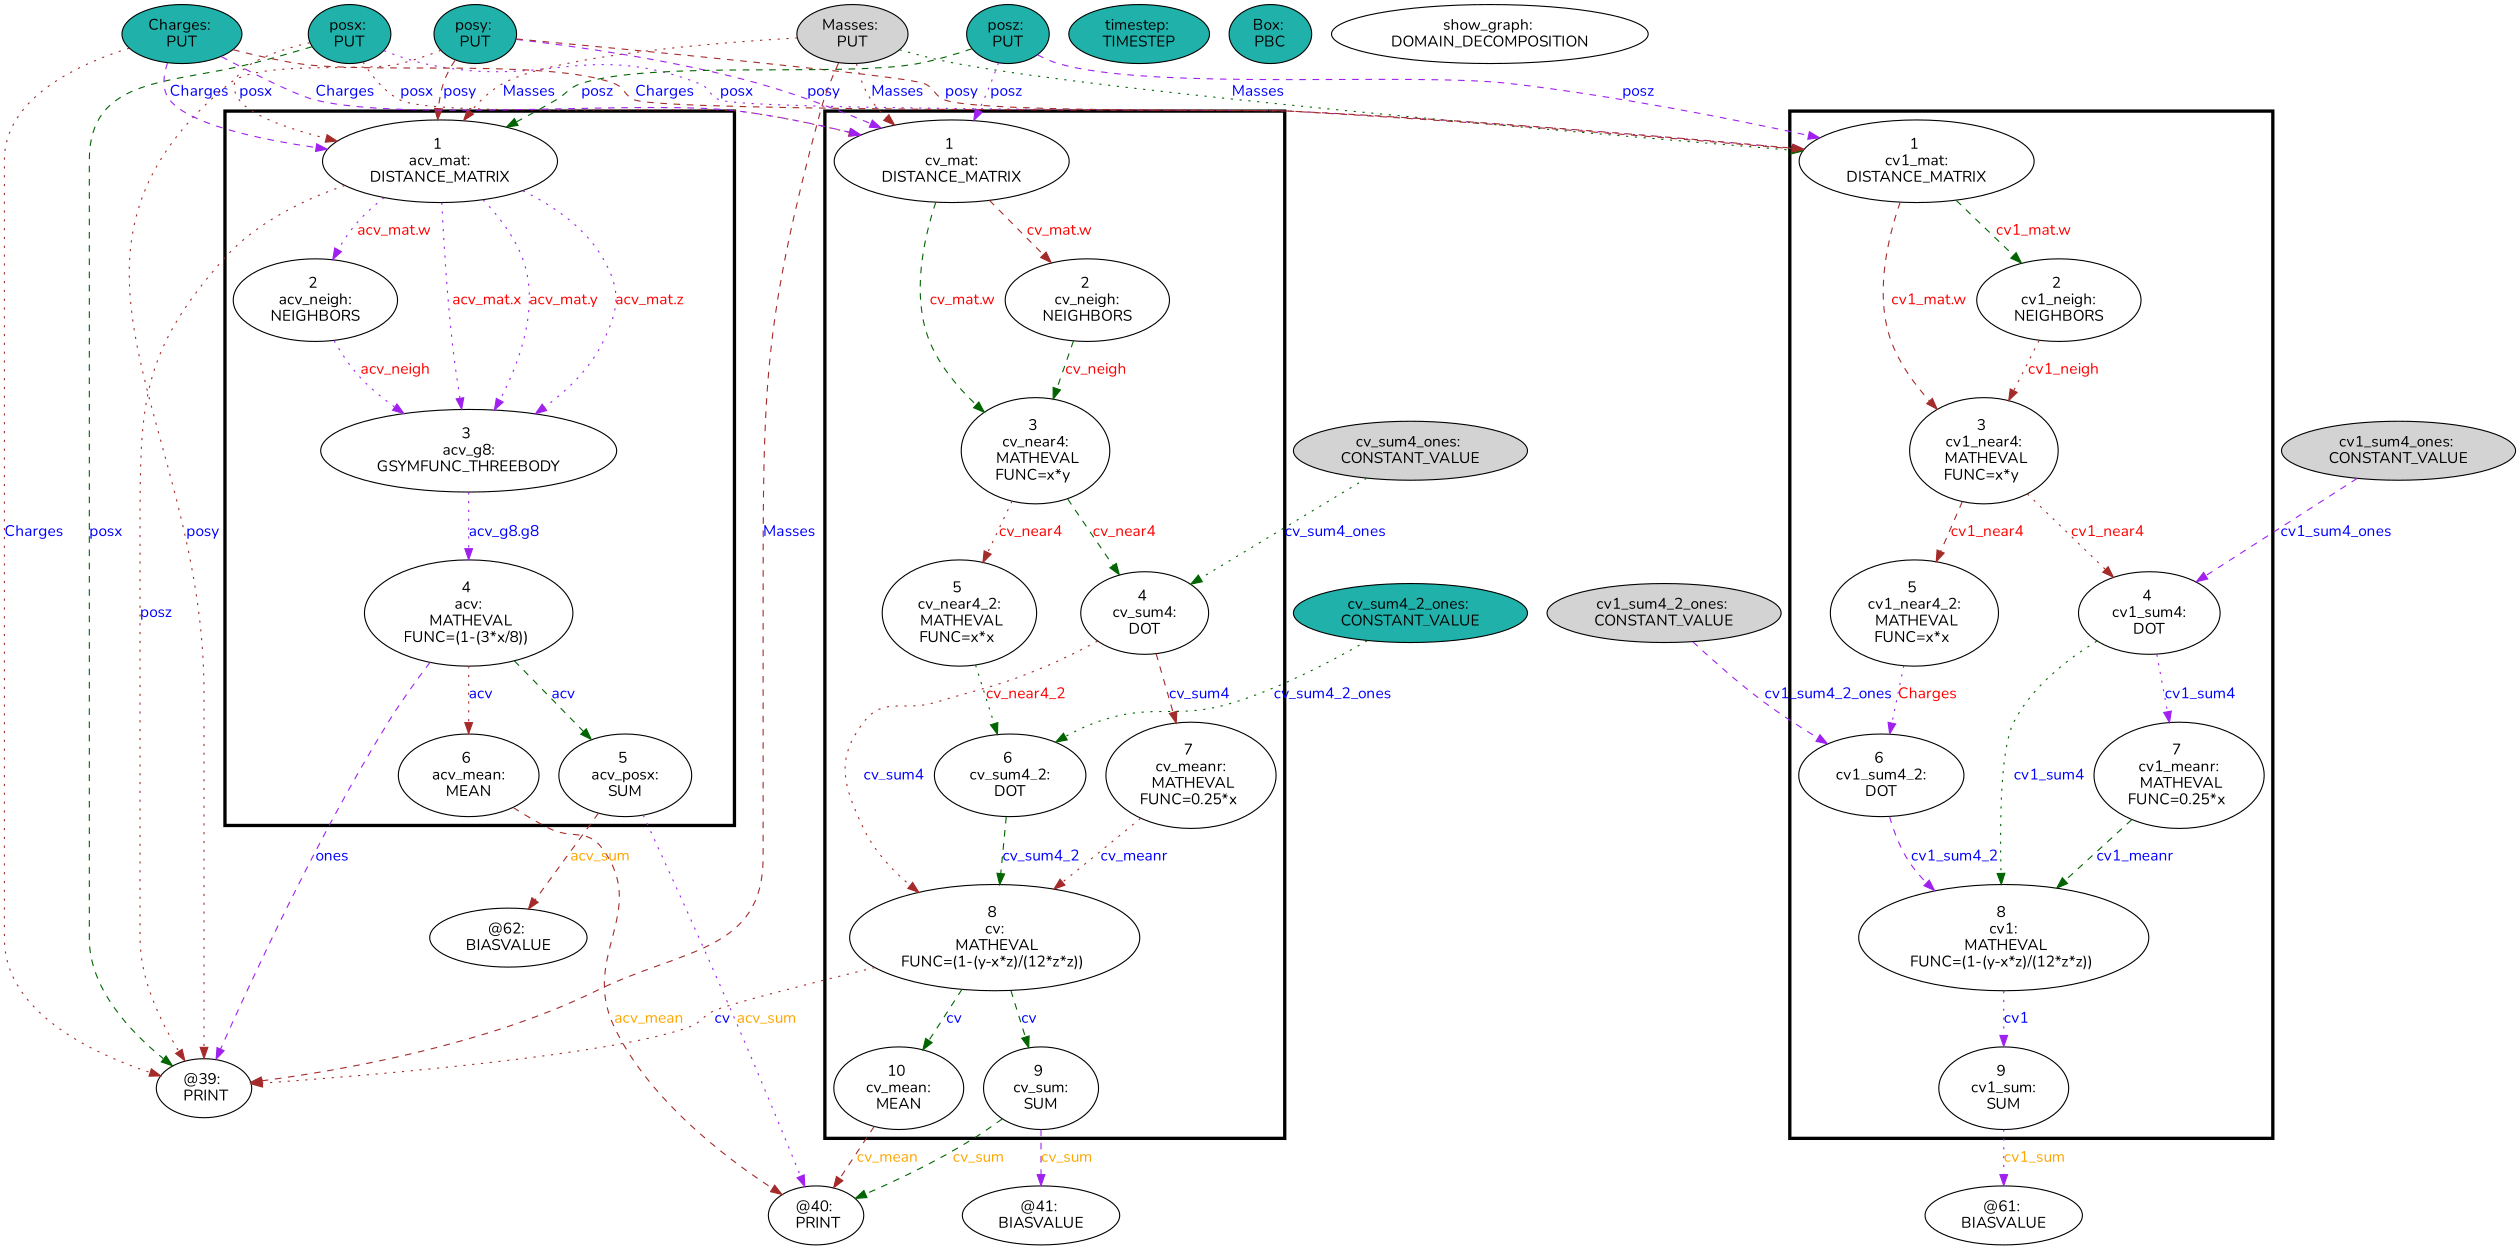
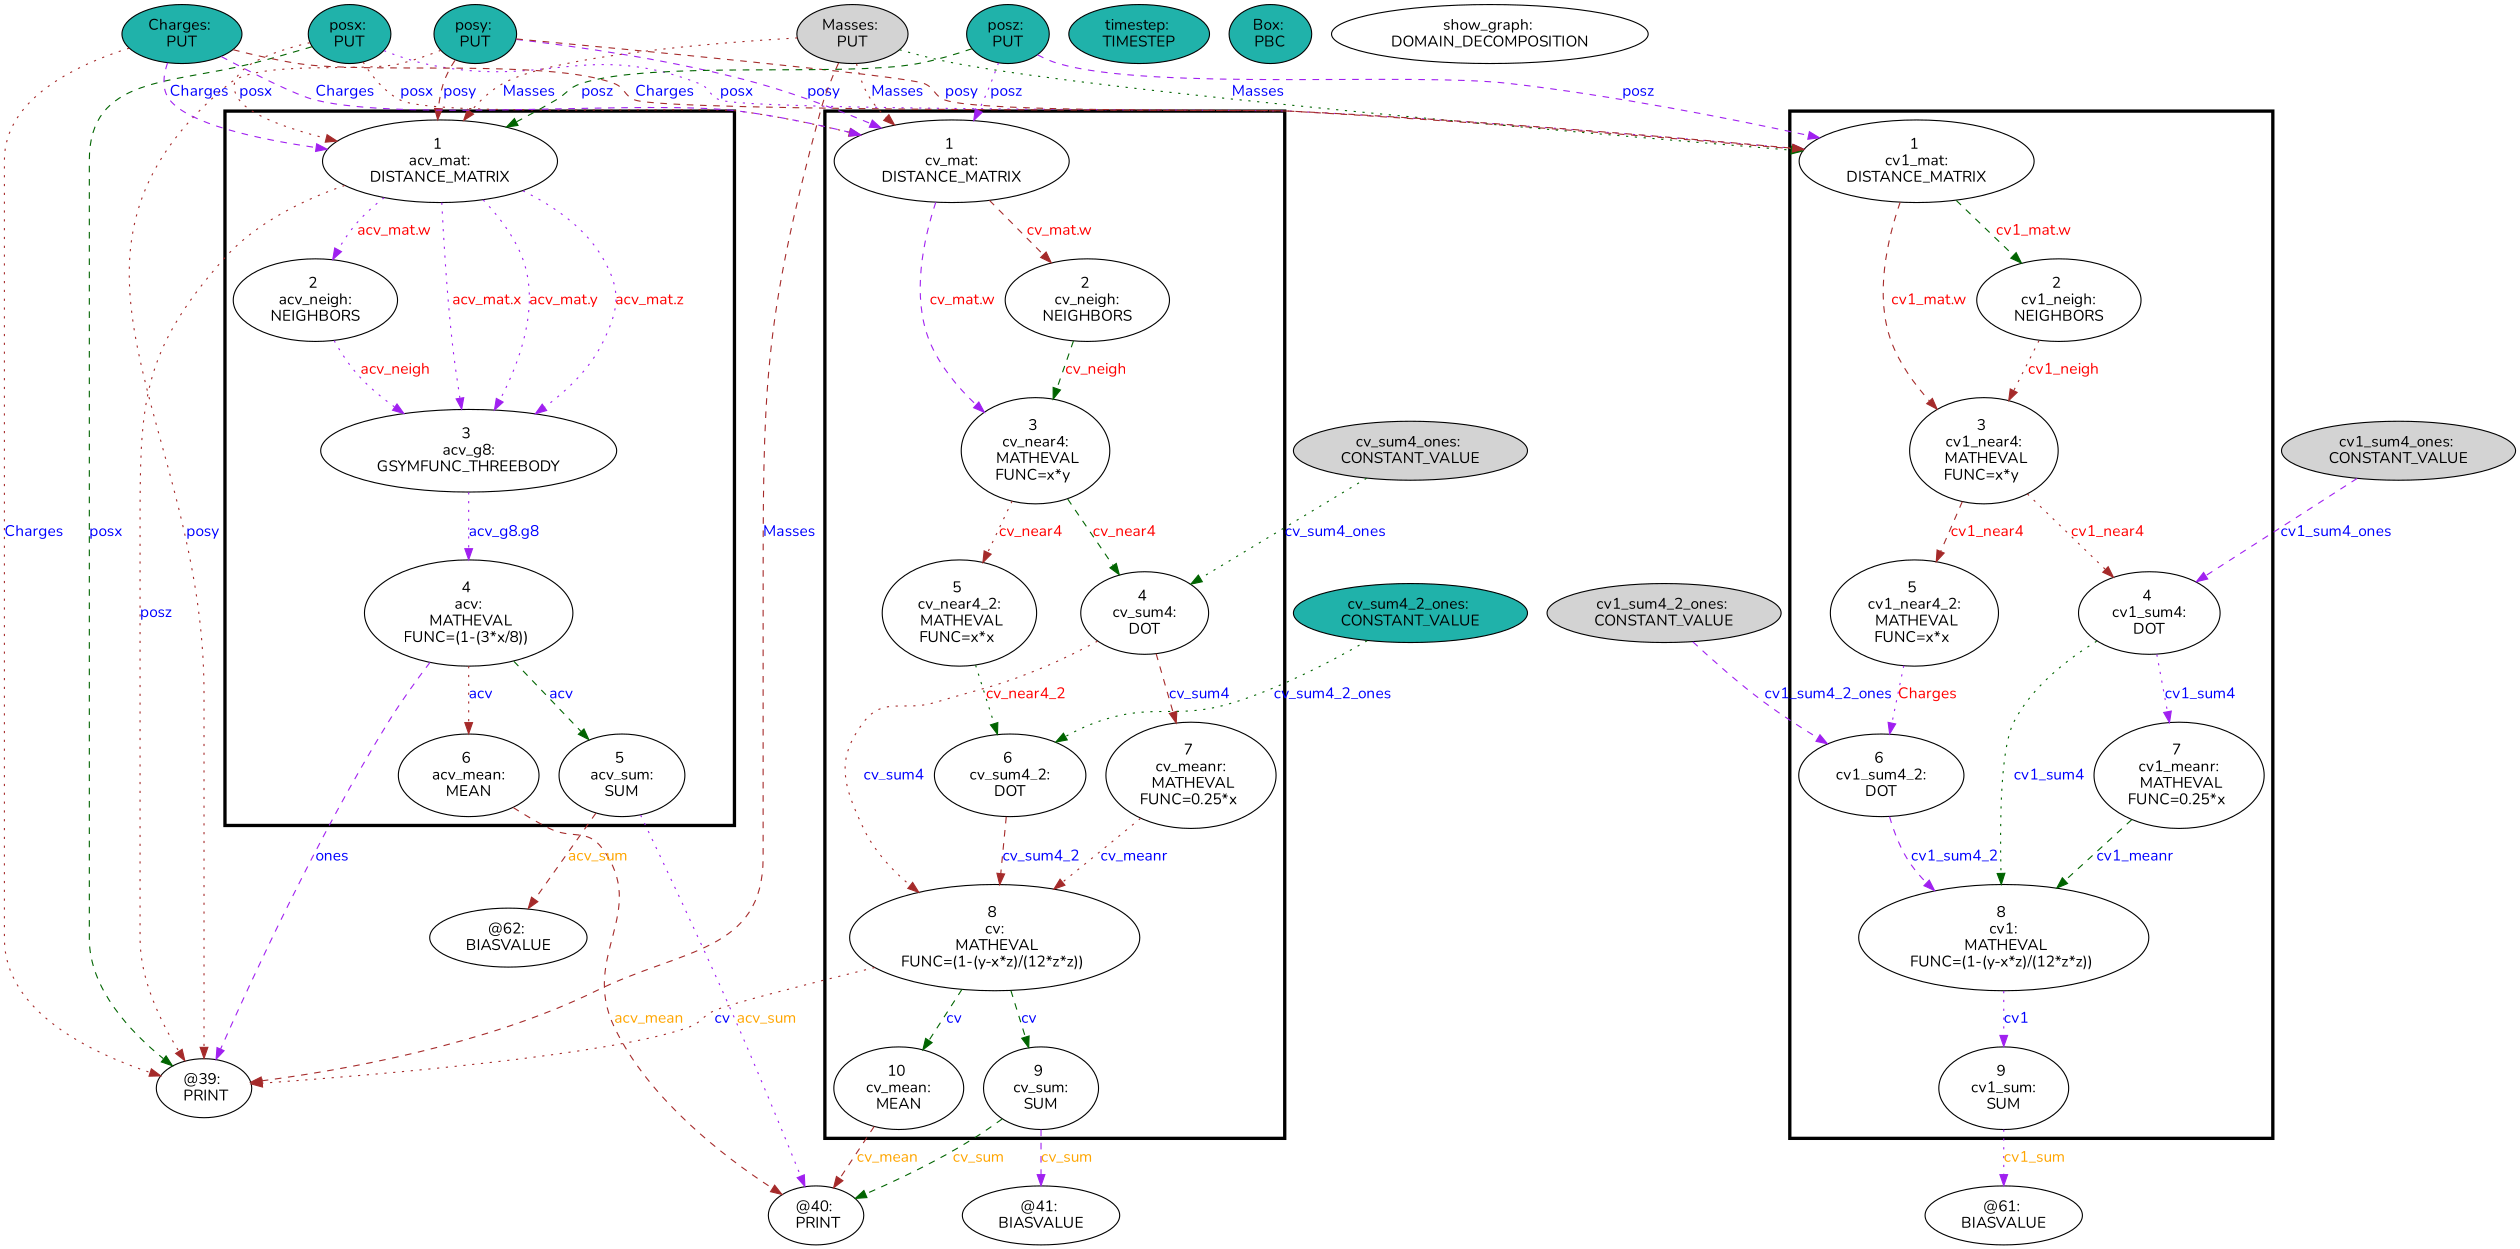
(922, 311) -> (922, 311)
(625, 775) -> (622, 775)
(1004, 845) -> (1004, 845)
